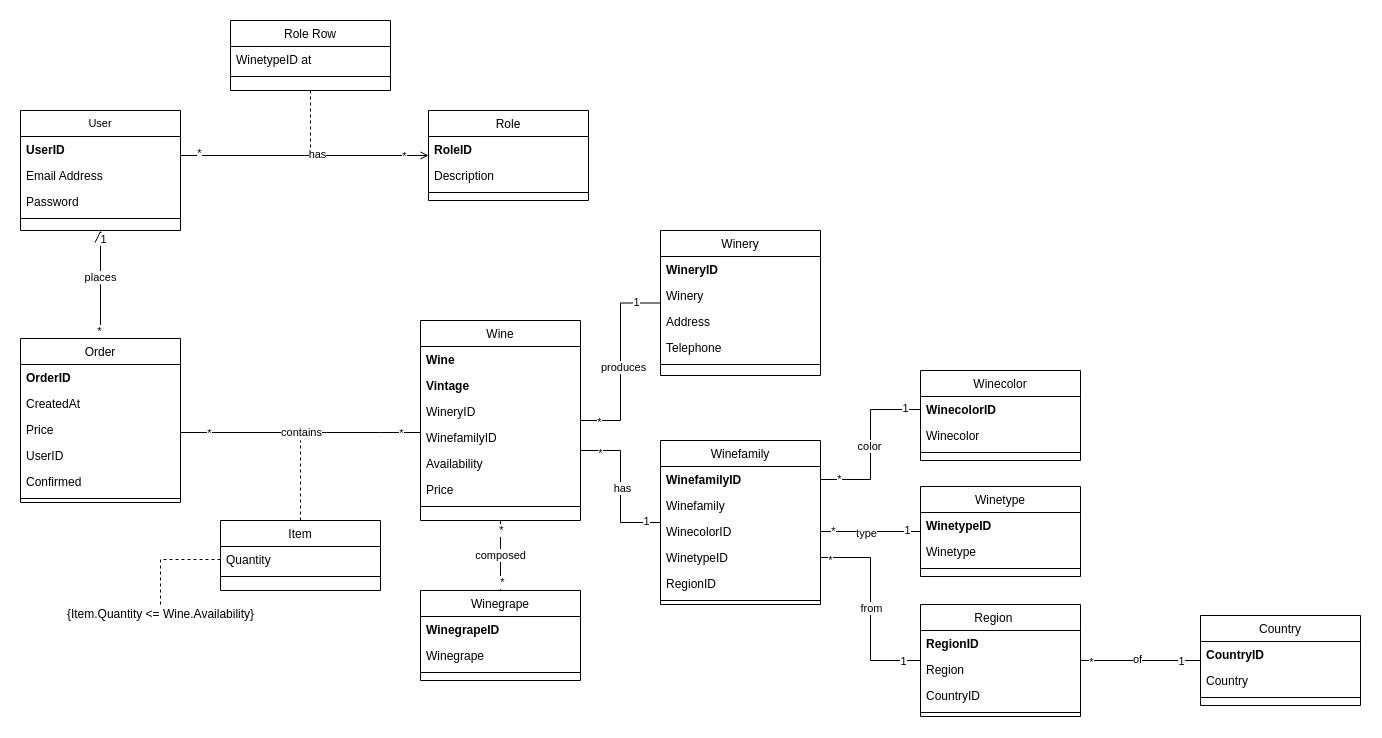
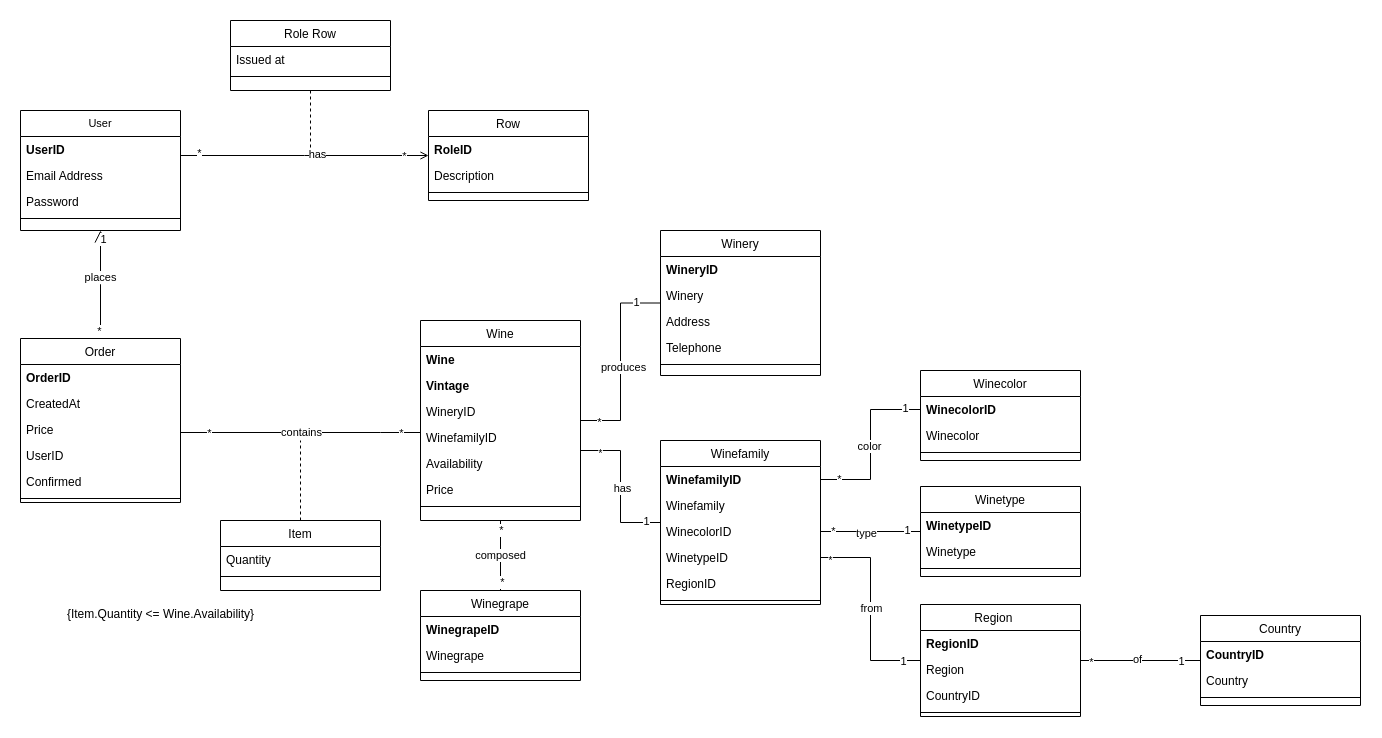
(277, 60) -> (265, 60)
(508, 124) -> (508, 124)
(168, 560) -> none
